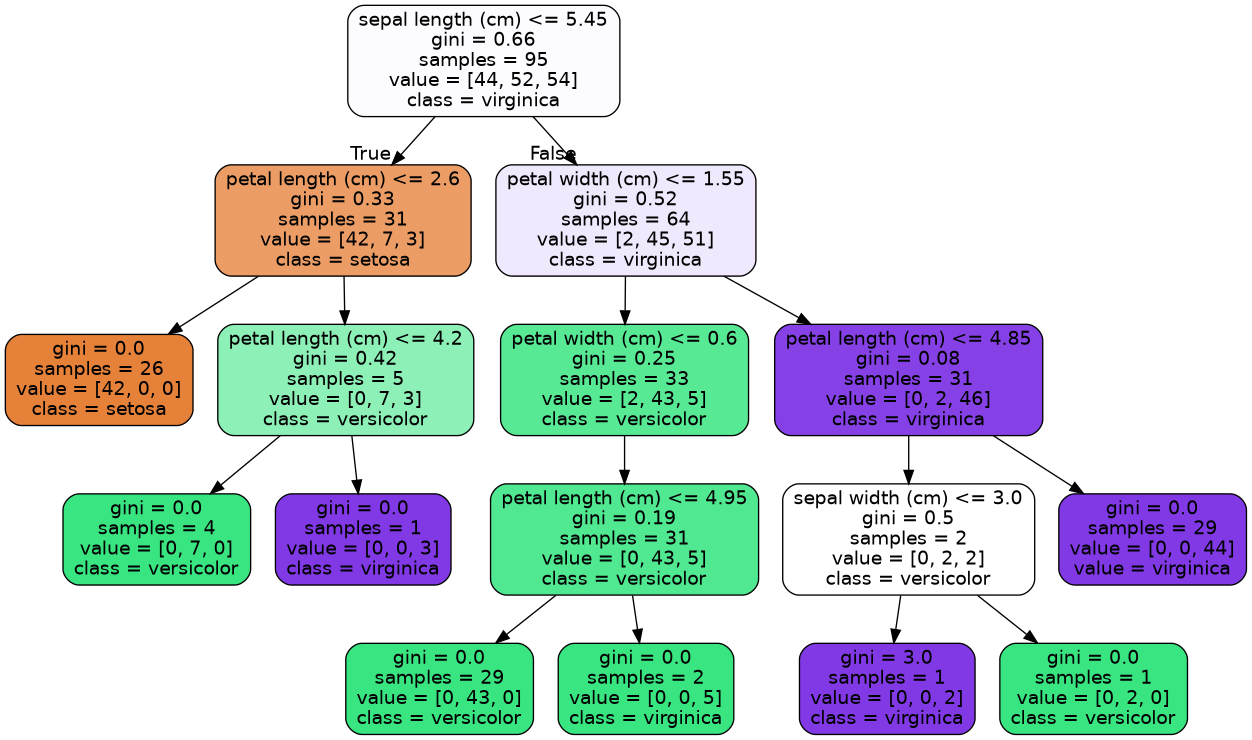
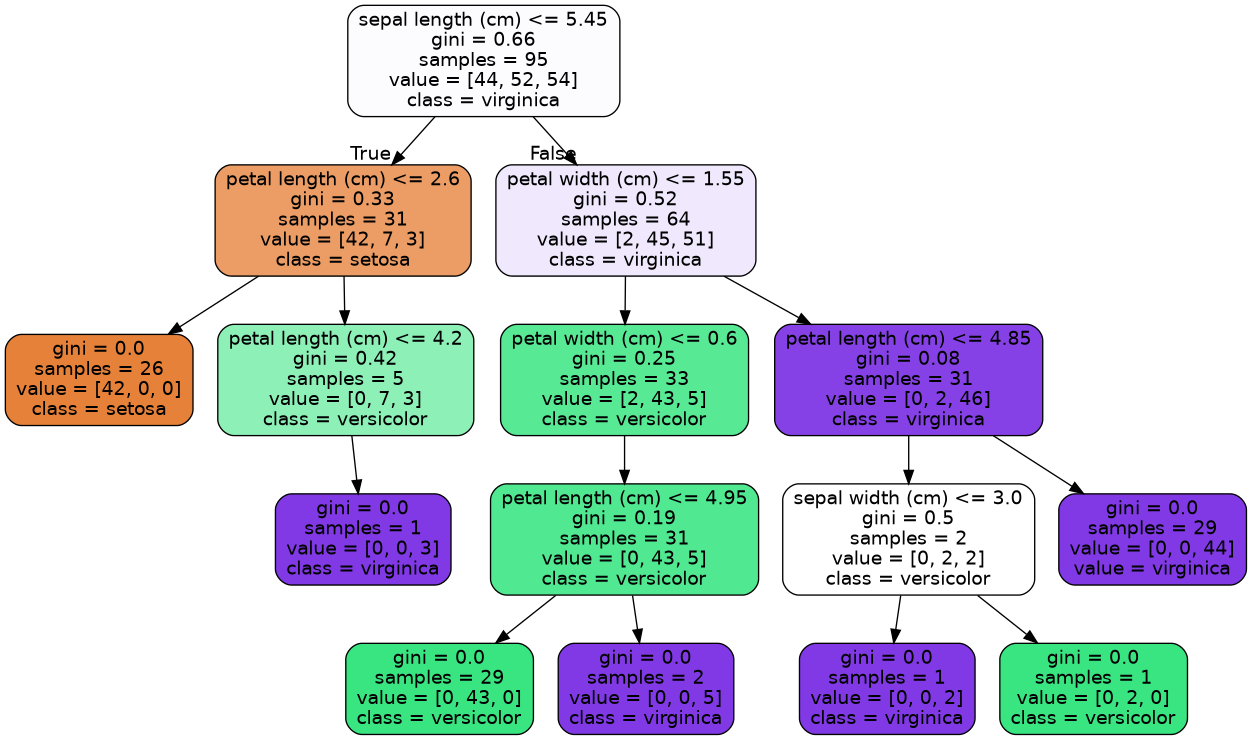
(157, 539) -> none
(646, 689) -> (646, 689)
(887, 689) -> (887, 689)
